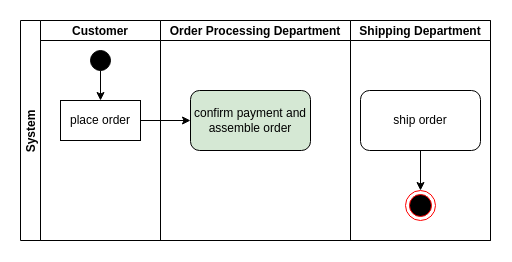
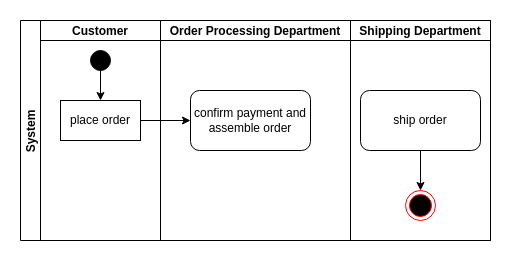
(251, 121) -> (251, 121)
